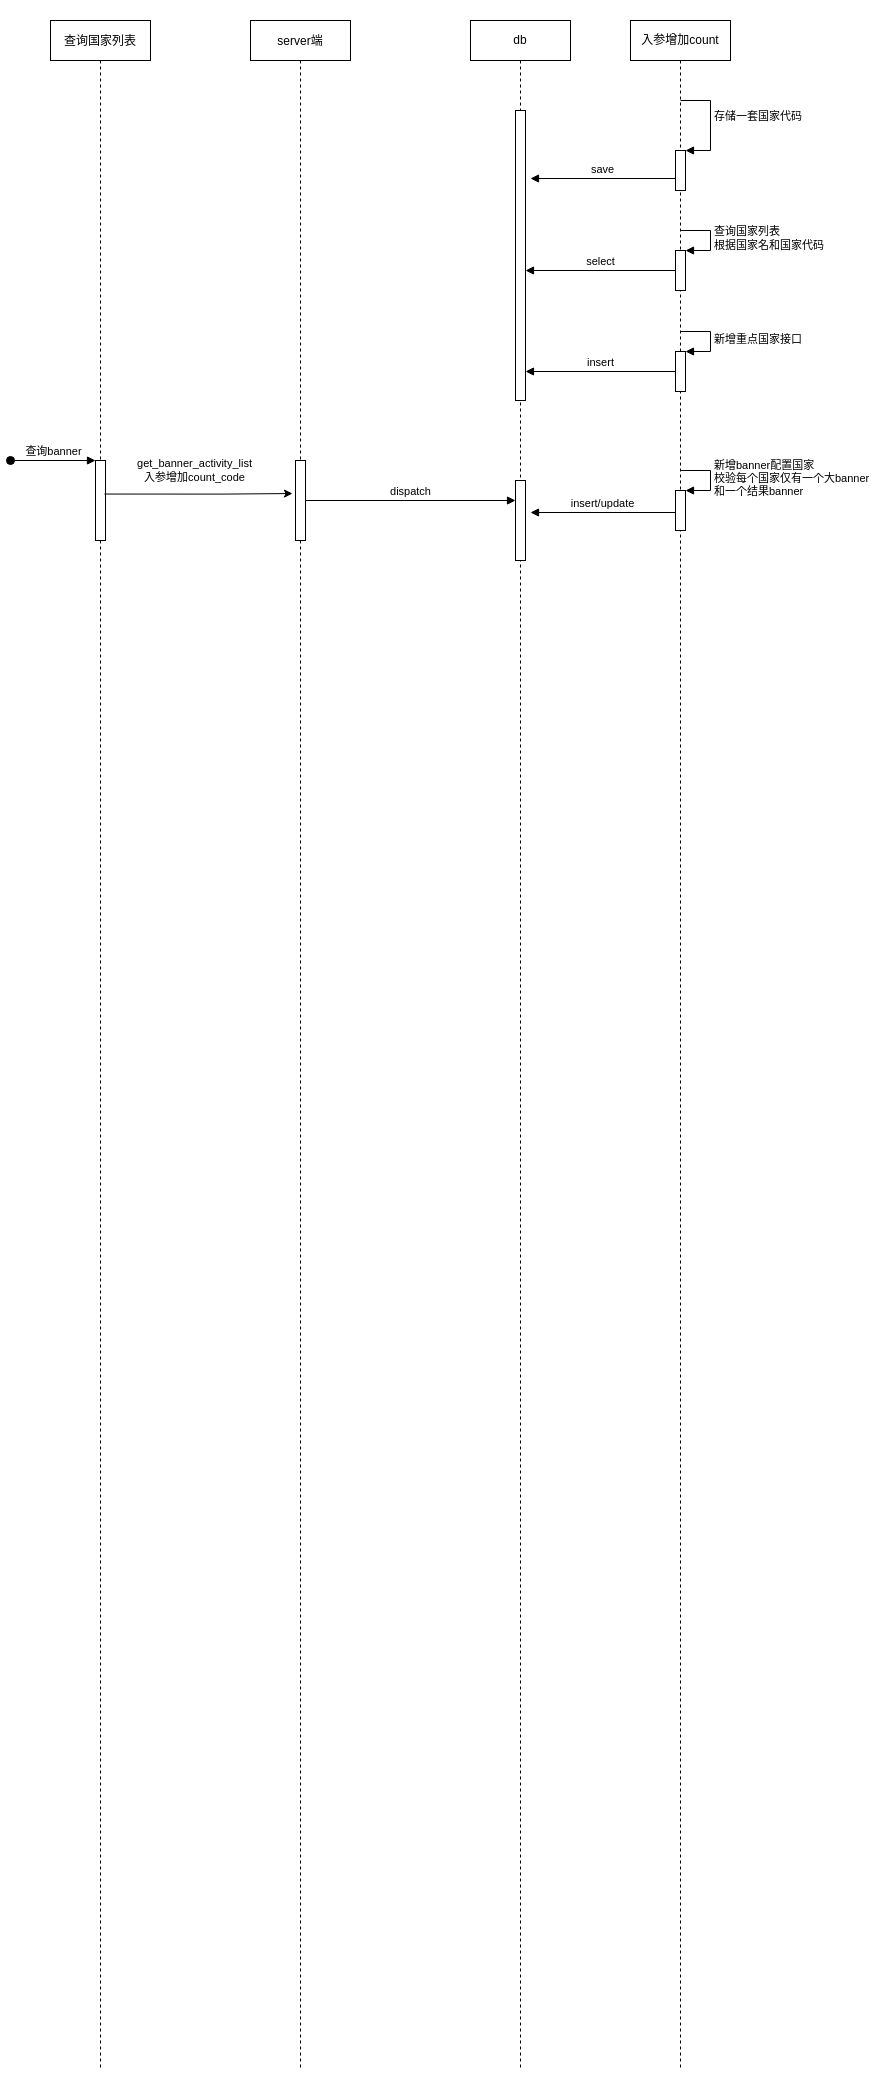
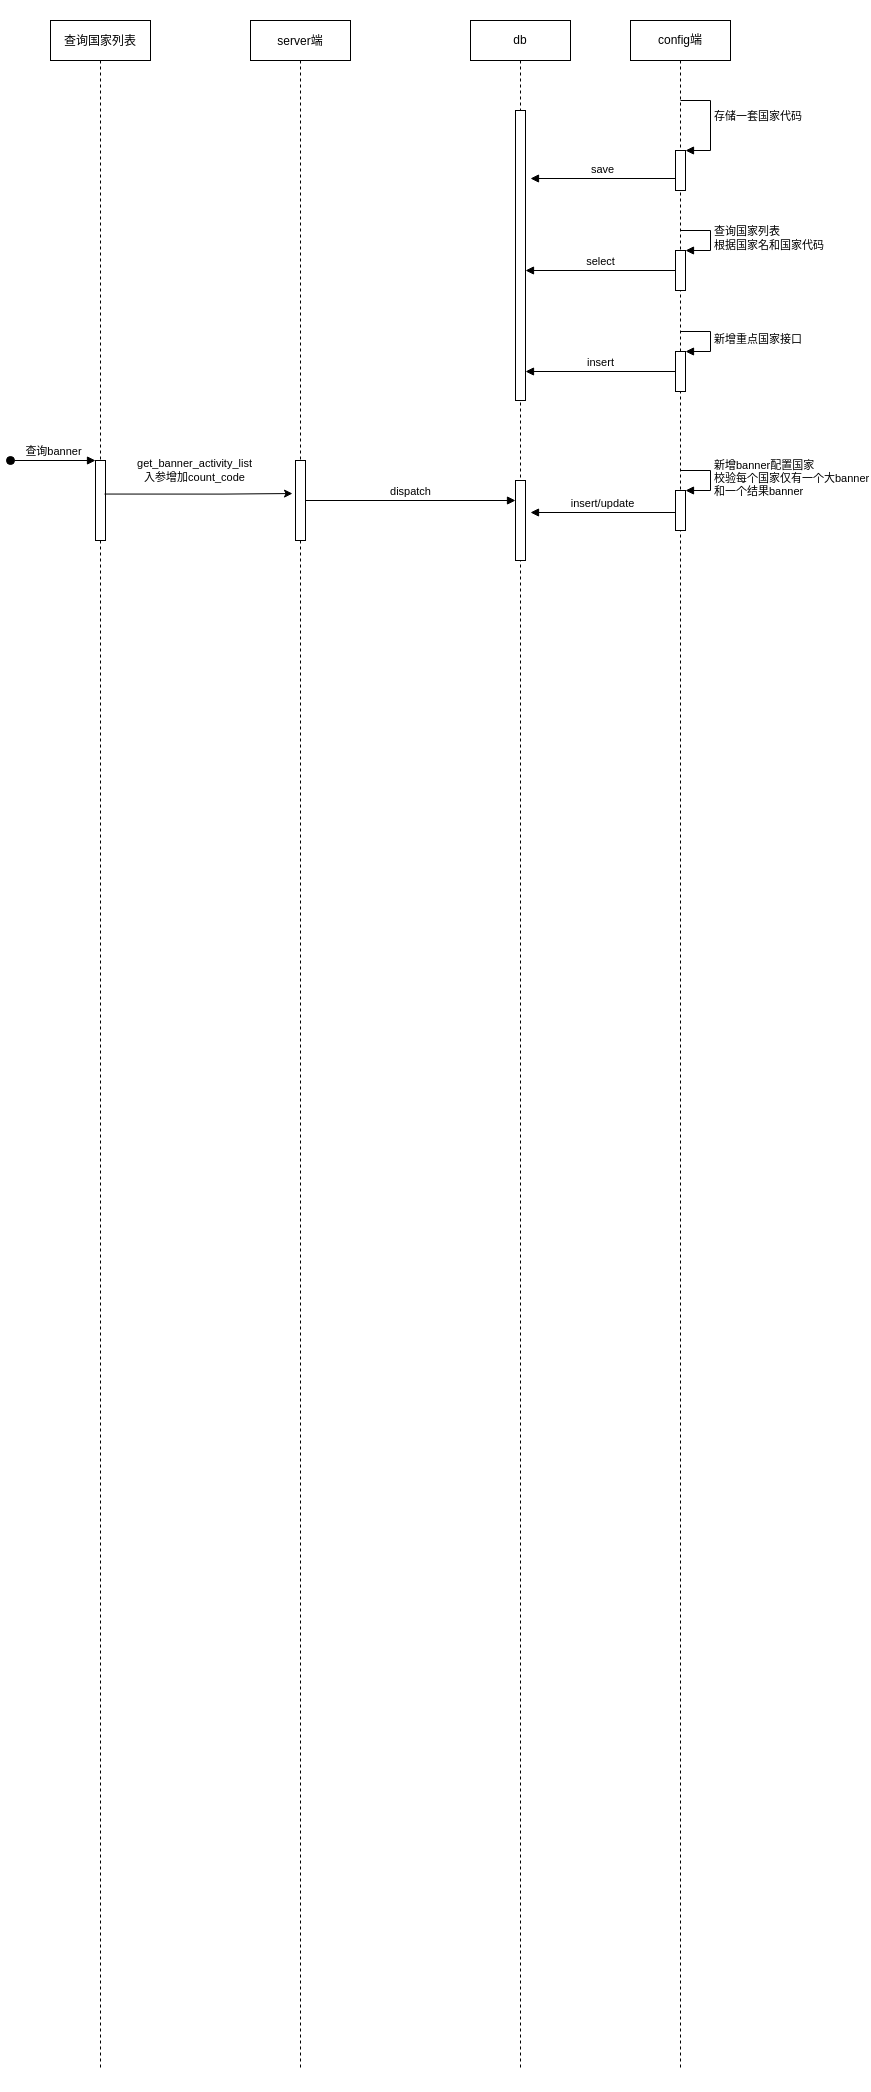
(681, 41) -> (681, 41)
